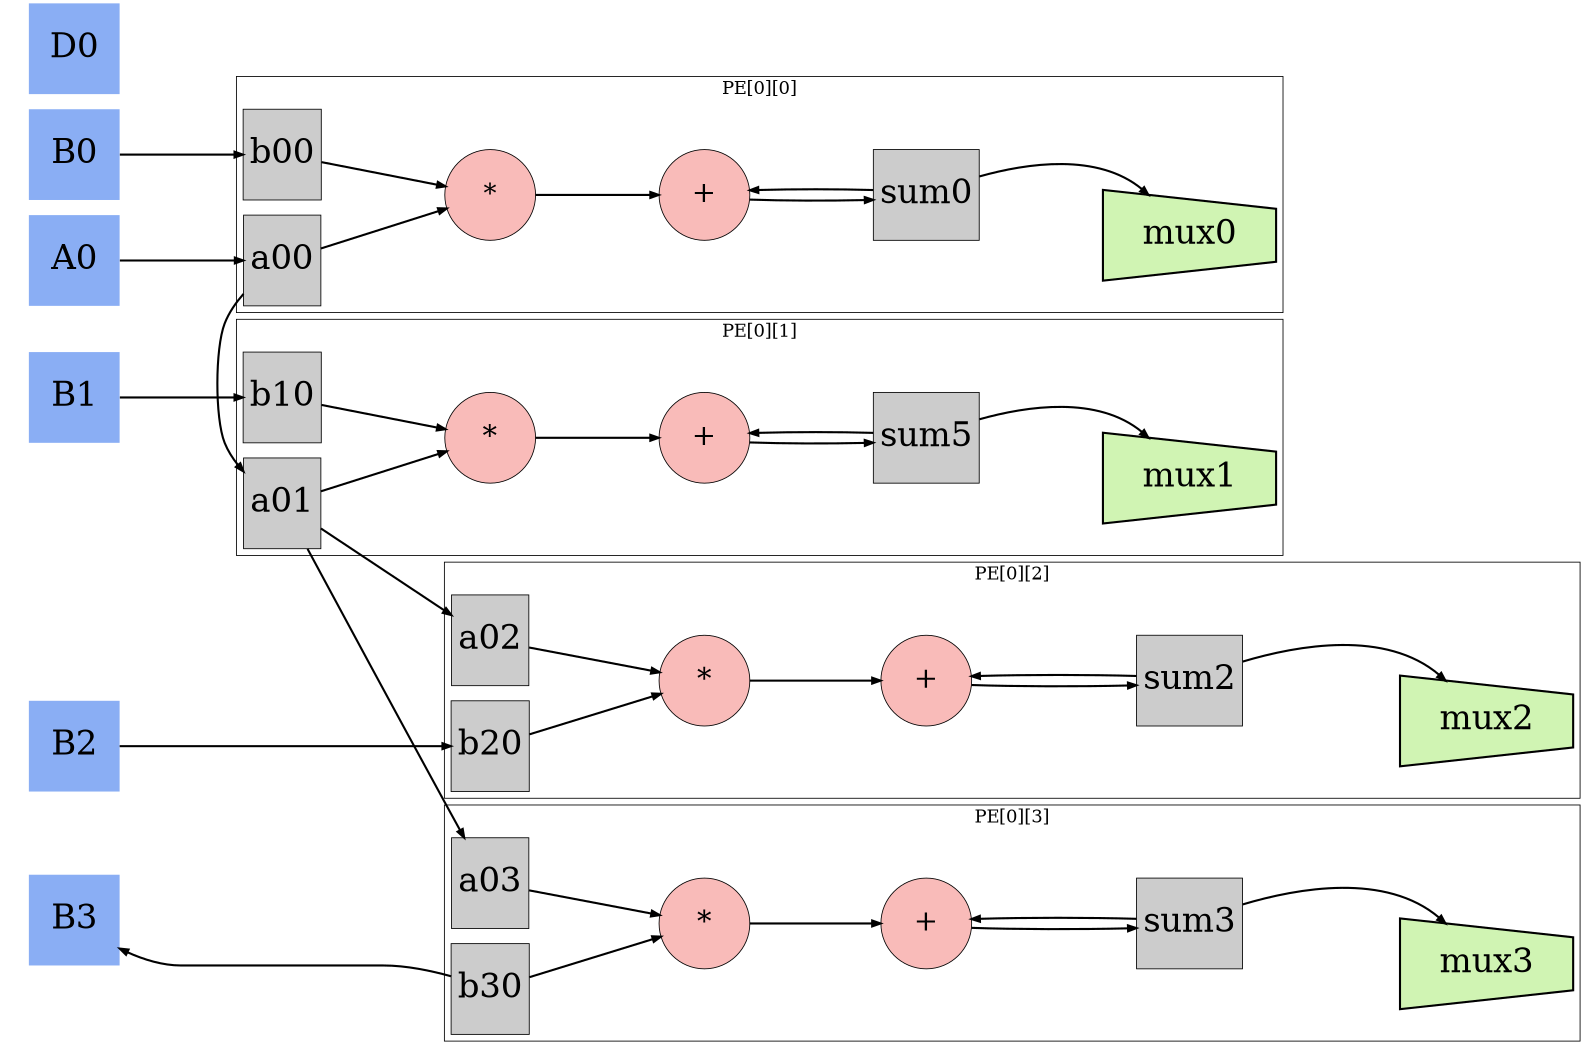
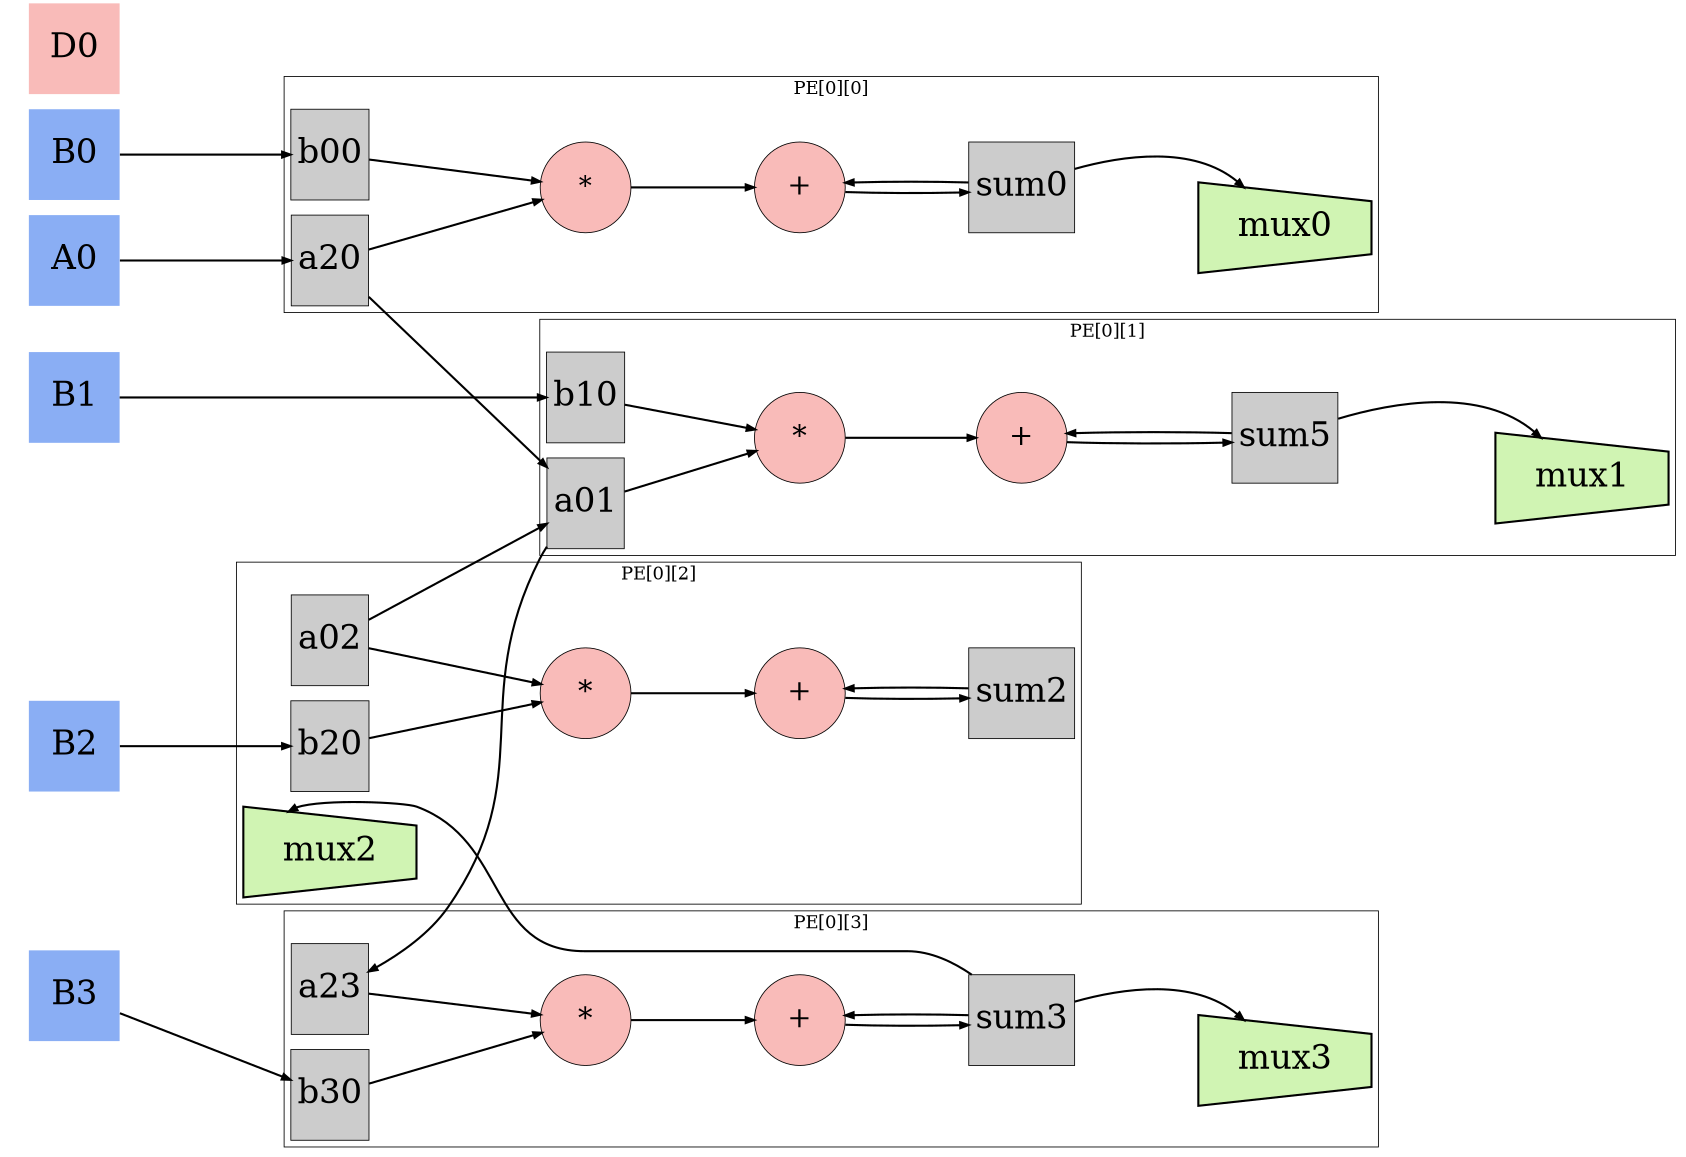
(74, 49) -> (74, 49)
(282, 260) -> (330, 260)
(383, 569) -> (454, 574)
(1343, 645) -> (604, 951)
(490, 883) -> (330, 989)
(289, 965) -> (201, 1045)
